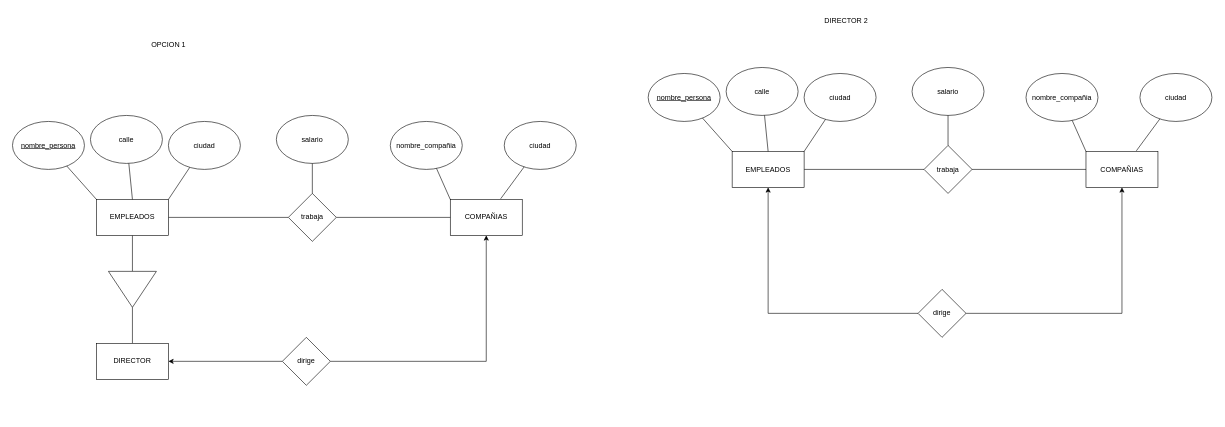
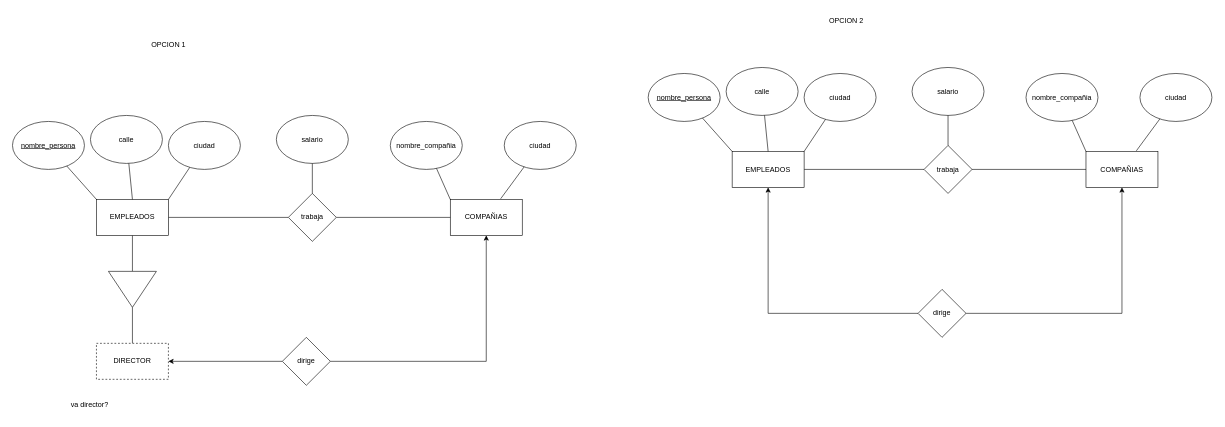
(847, 21) -> (847, 21)
(132, 362) -> (132, 362)
none -> (90, 405)
